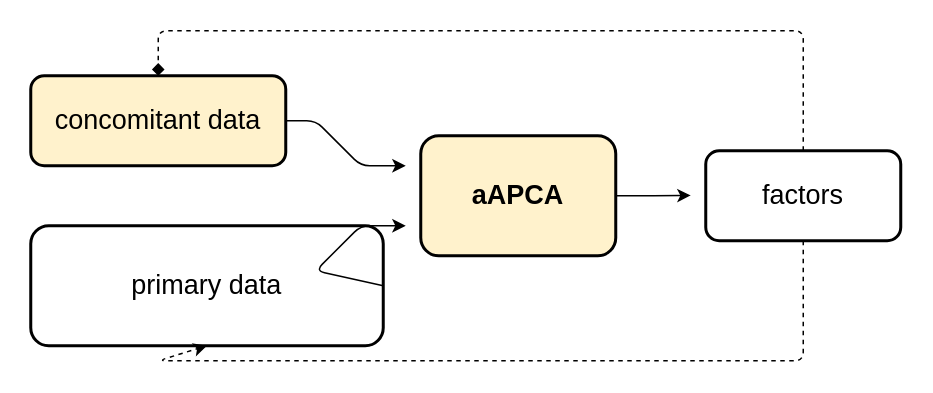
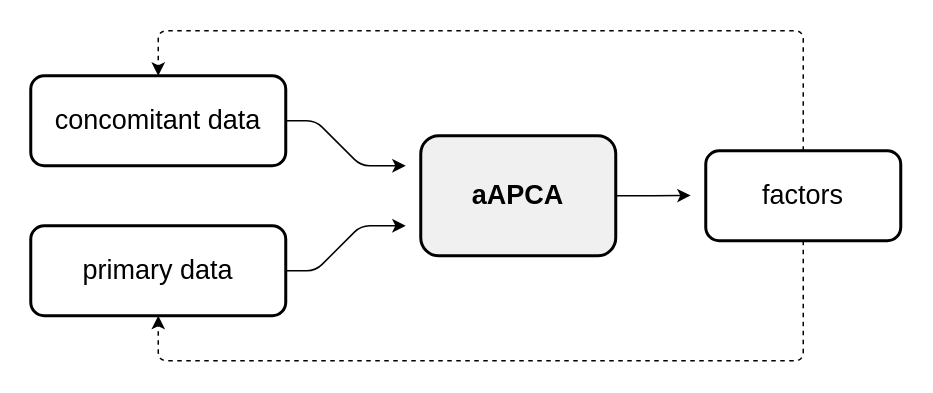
(158, 62) -> (158, 63)
(158, 121) -> (158, 121)
(518, 196) -> (518, 196)
(207, 286) -> (158, 271)
